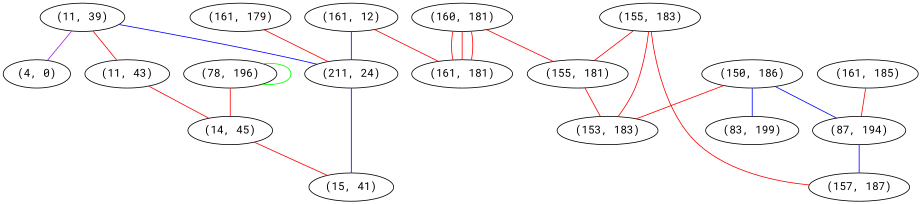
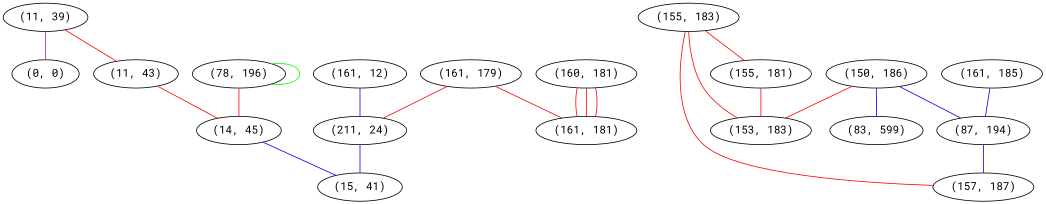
(218, 43) -> none
(406, 45) -> (529, 102)
(520, 46) -> none
(37, 74) -> (46, 74)
(863, 102) -> (988, 102)
(752, 130) -> (876, 130)
(291, 159) -> (300, 159)
